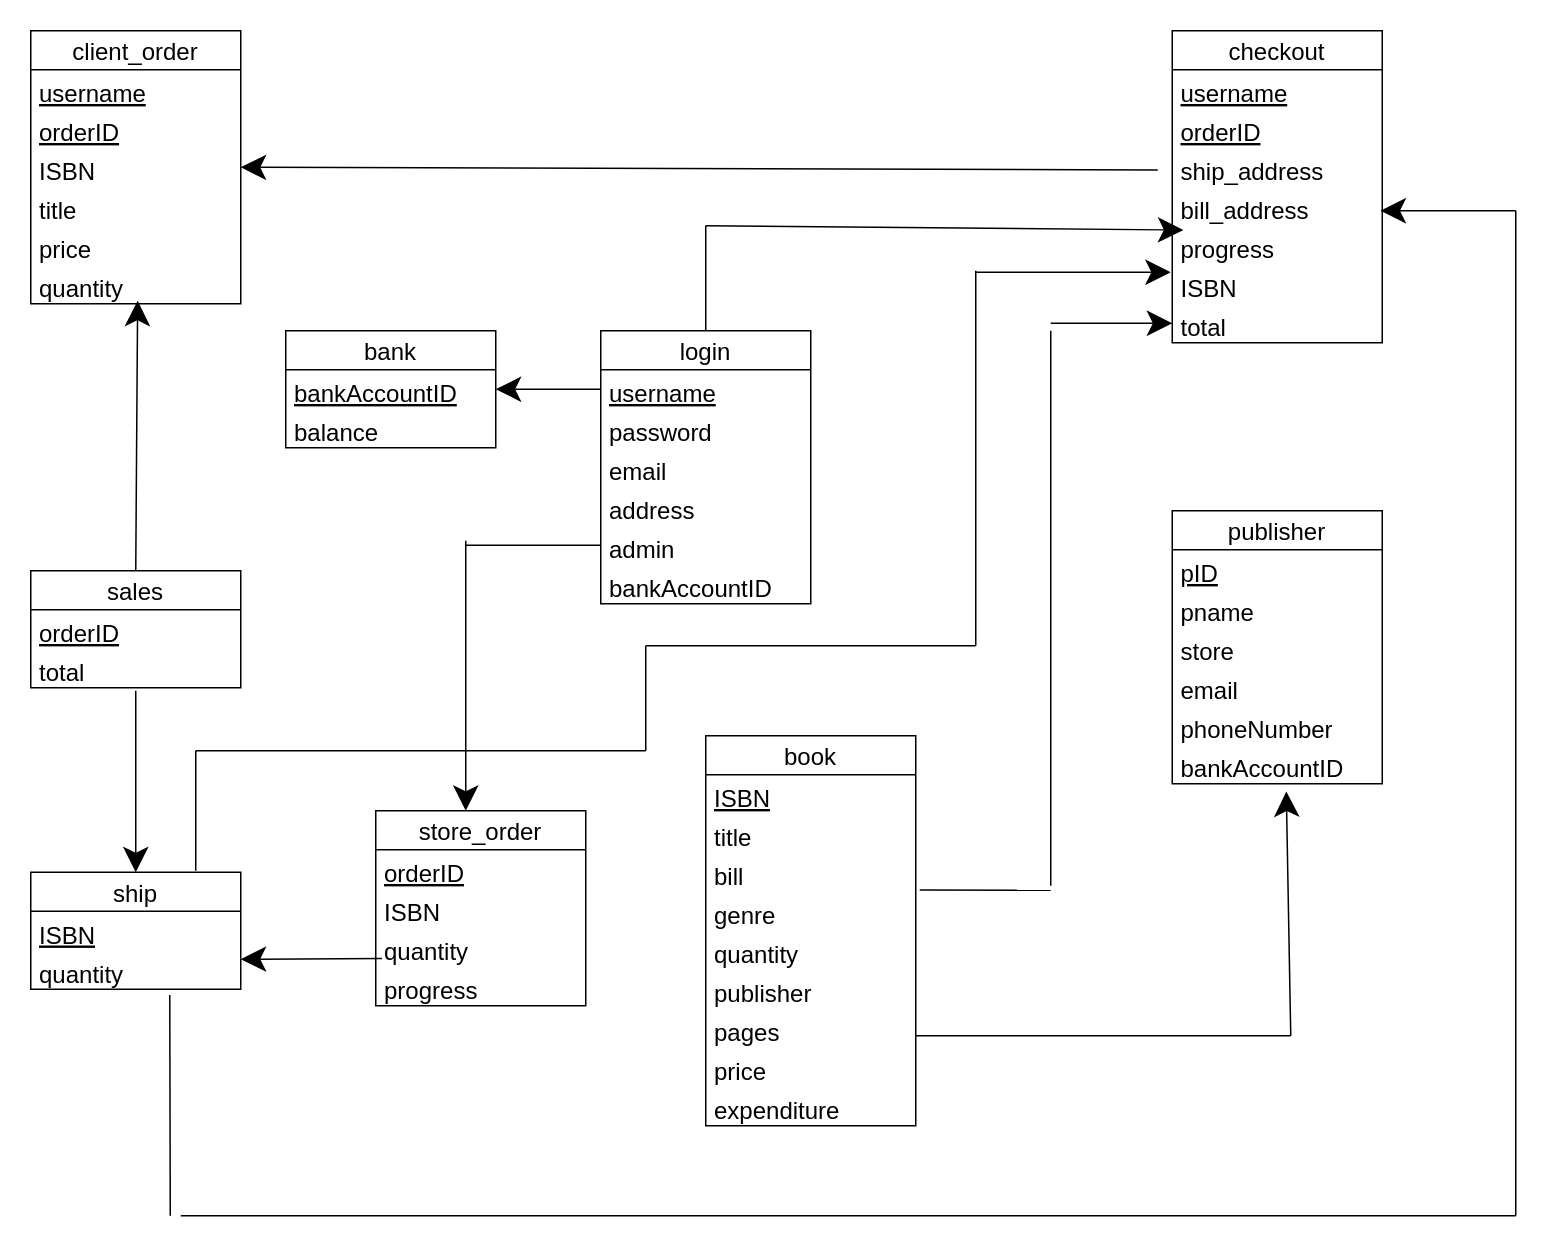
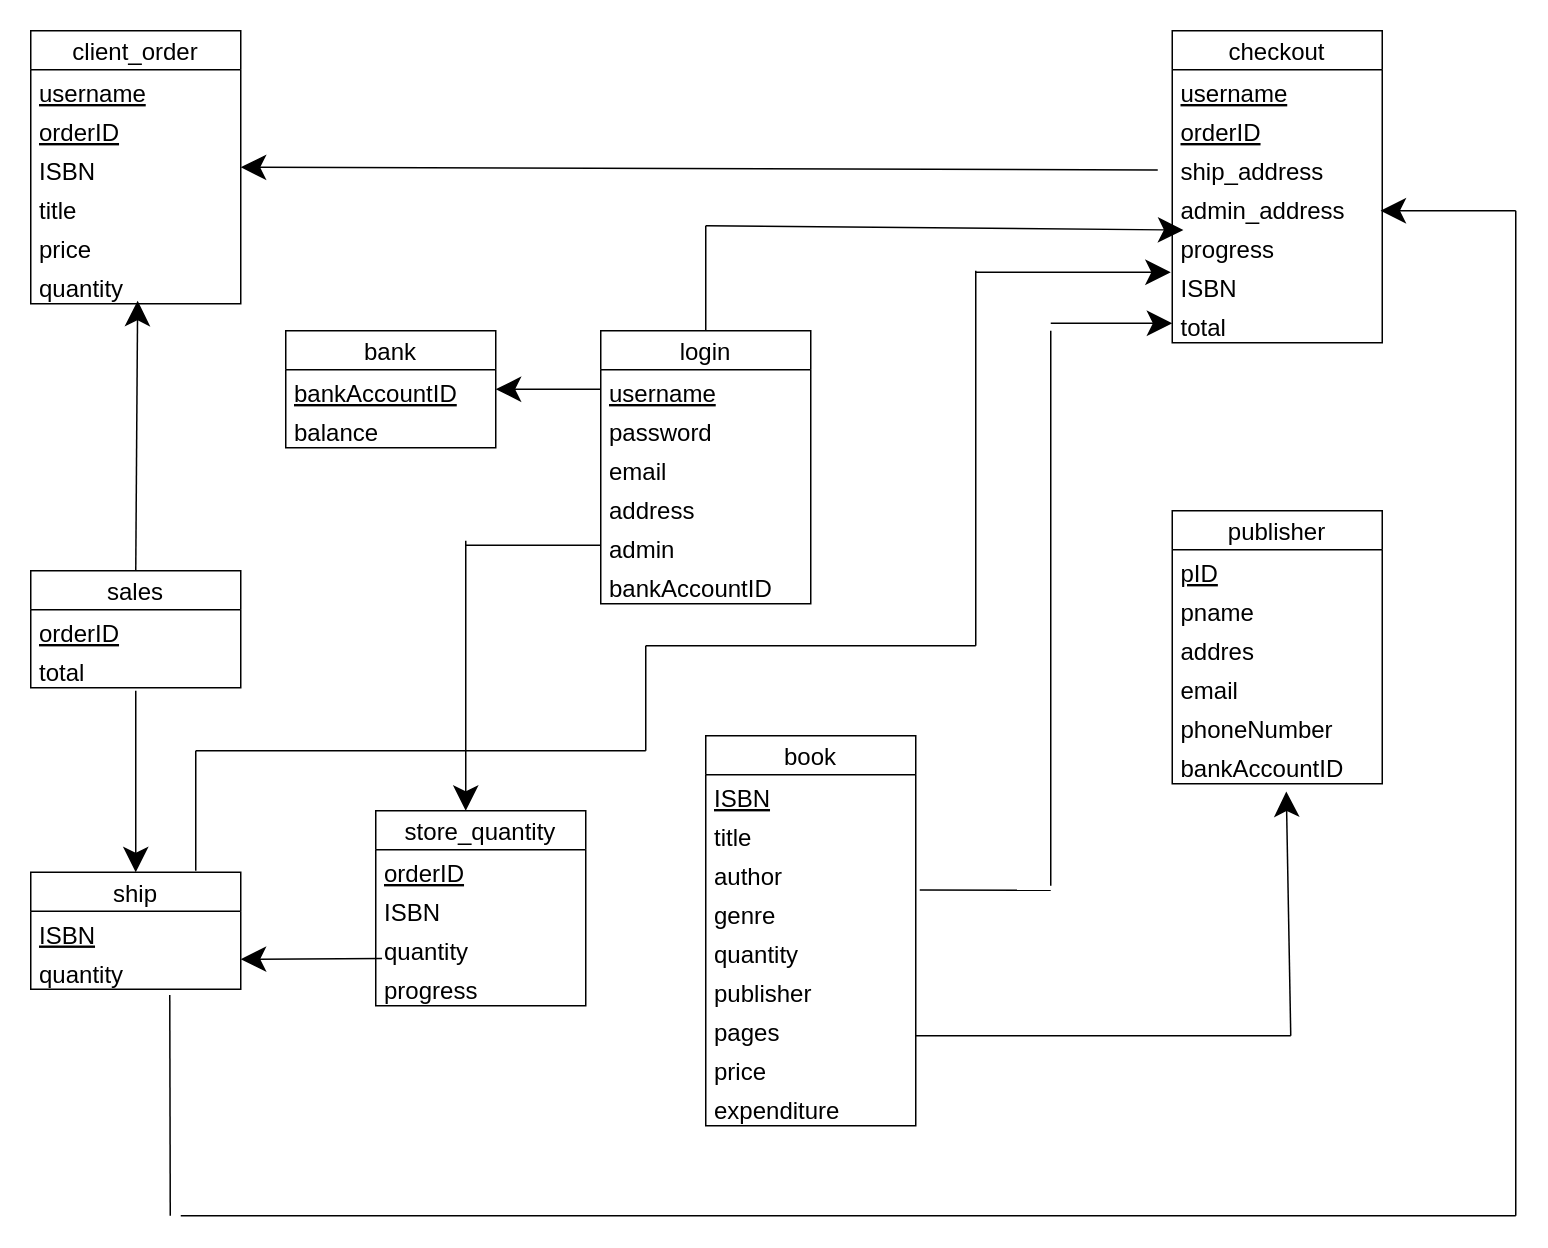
(1252, 211) -> (1265, 211)
(1214, 652) -> (1221, 652)
(480, 832) -> (480, 832)
(732, 877) -> (754, 877)
